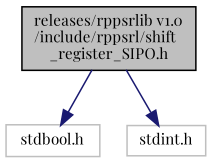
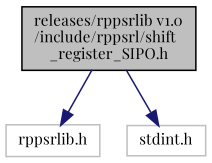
(53, 141) -> (53, 141)
